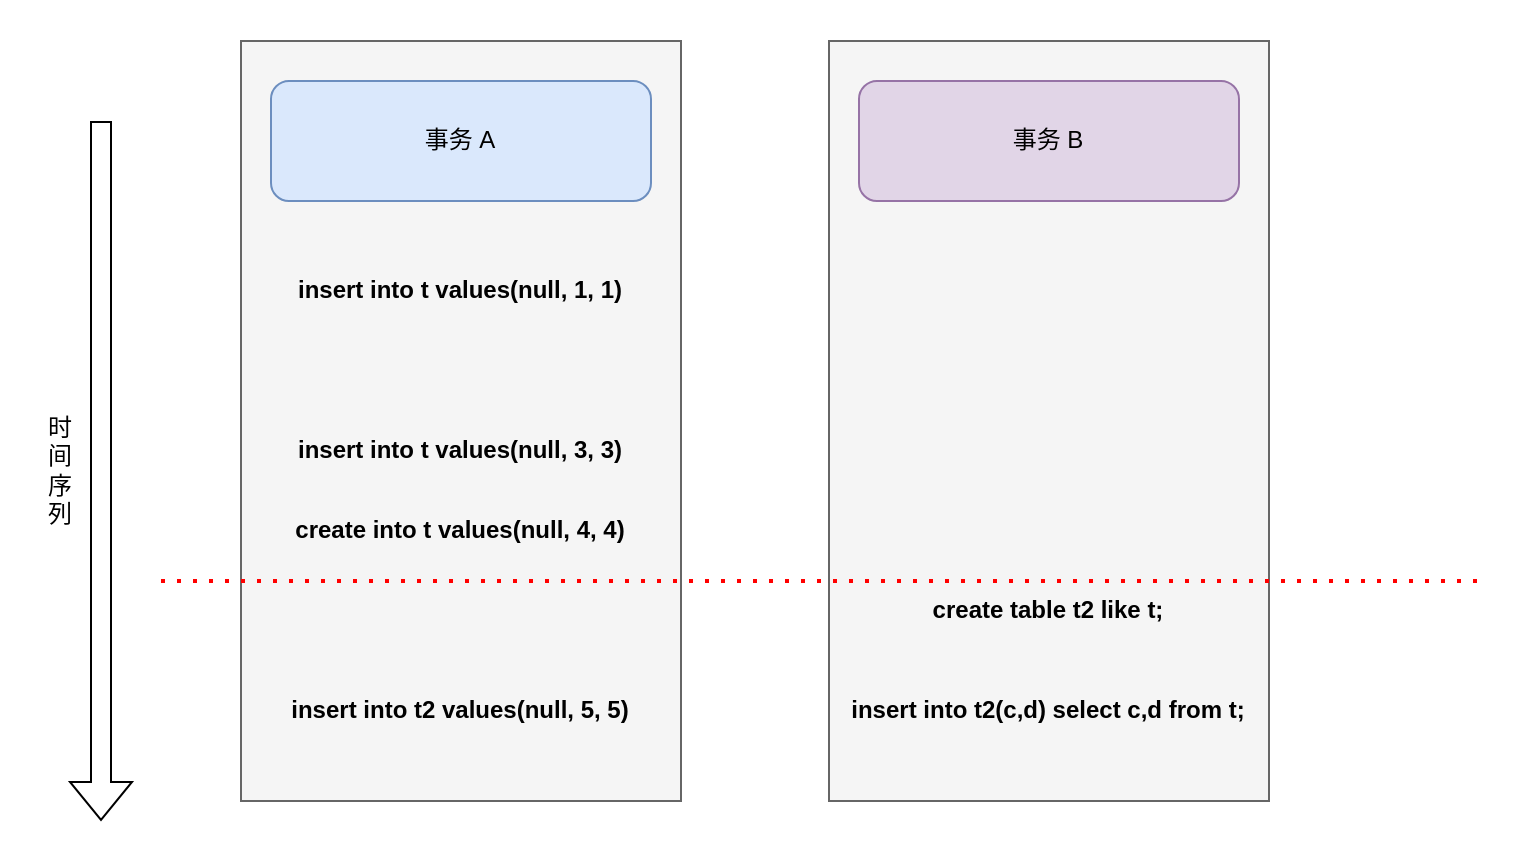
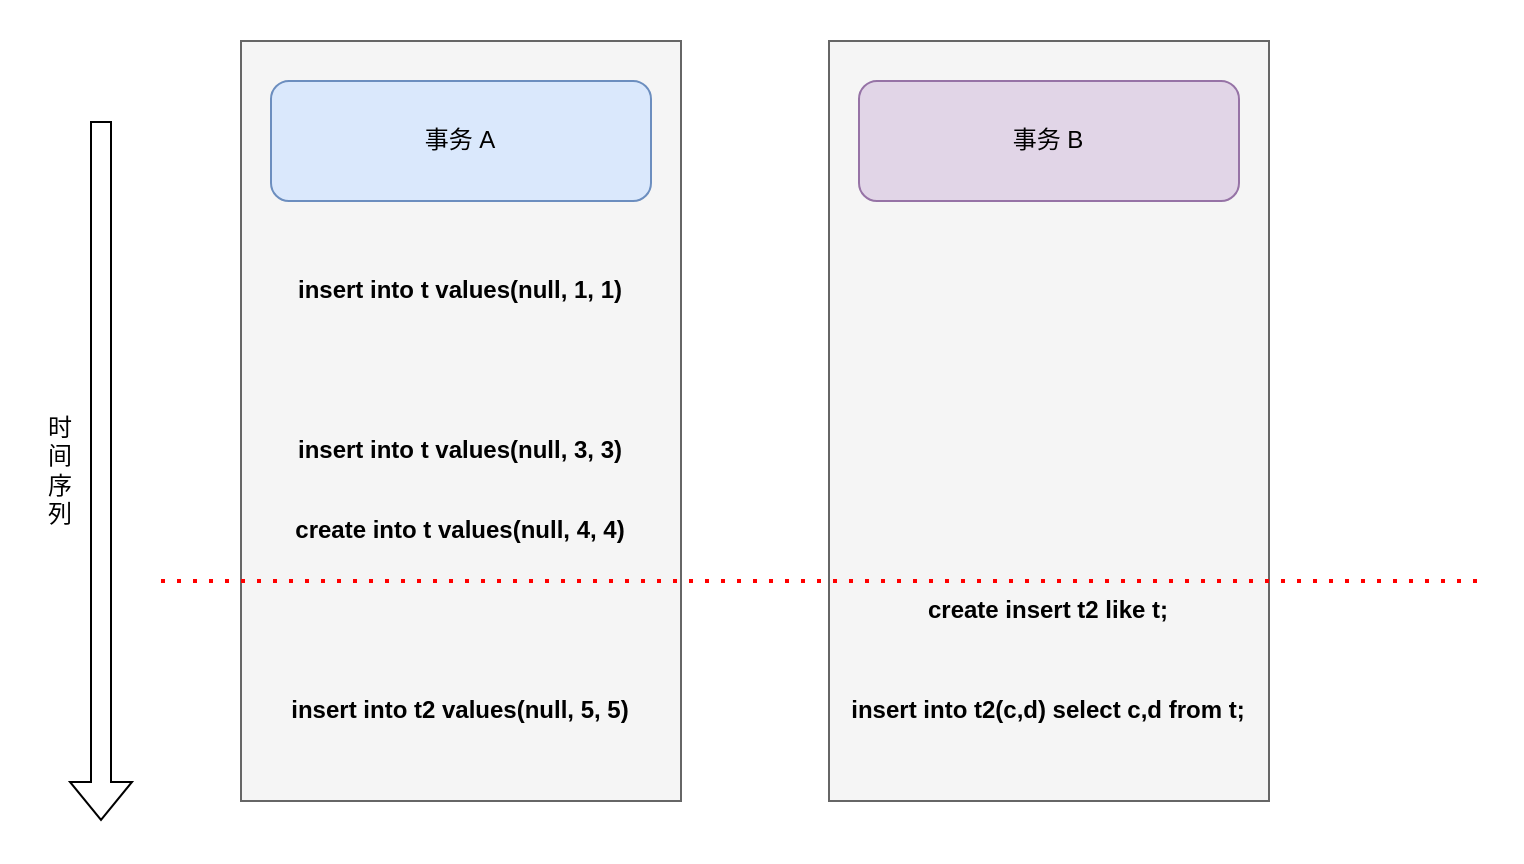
(1049, 611) -> (1049, 611)
